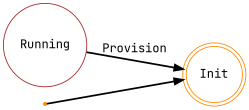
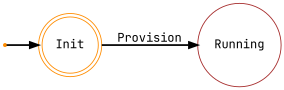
(130, 60) -> (145, 45)
